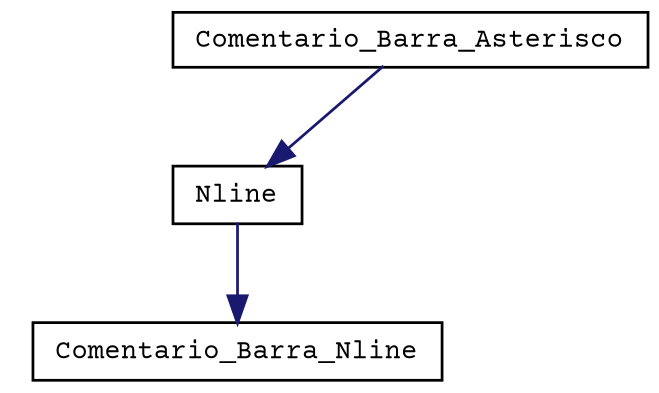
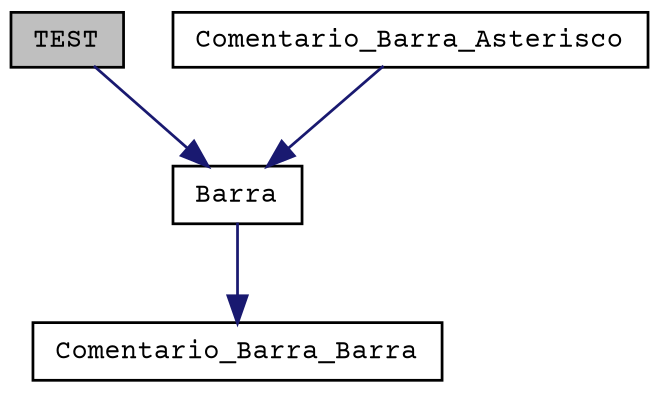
none -> (67, 40)
(238, 195) -> (238, 195)
(238, 351) -> (238, 351)
